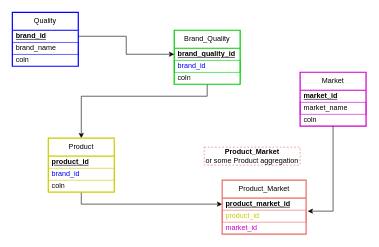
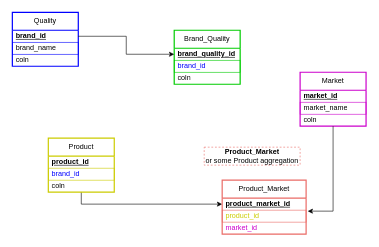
(81, 96) -> none
